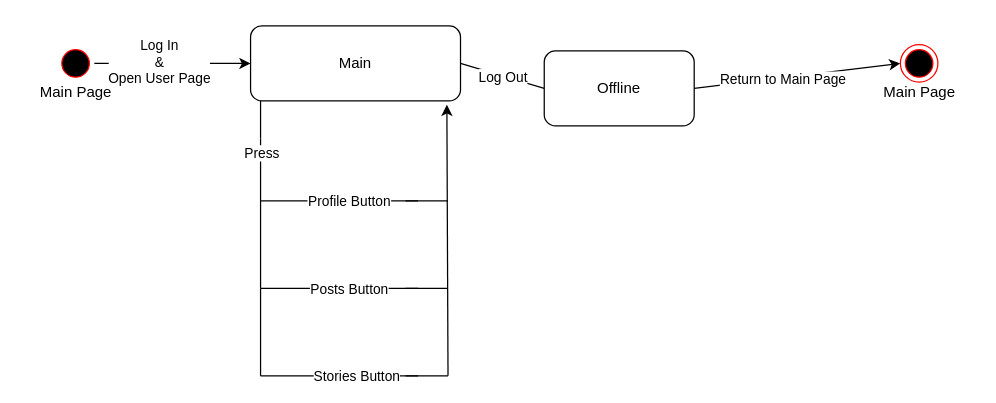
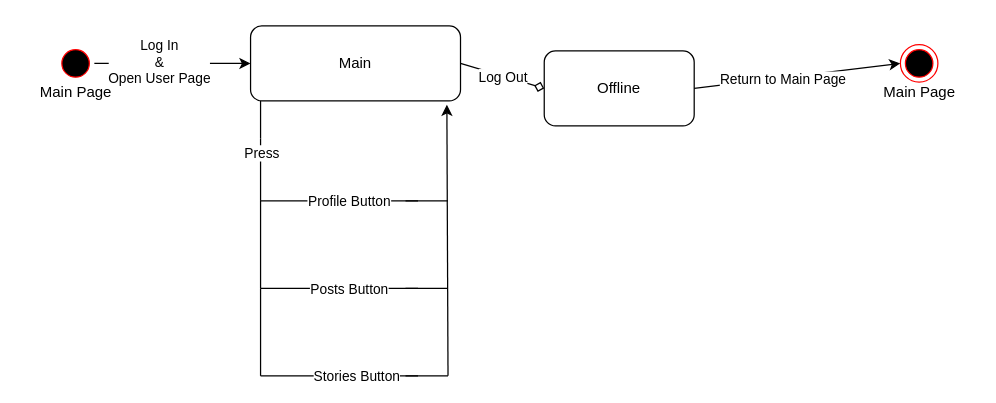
(539, 86) -> (534, 85)
